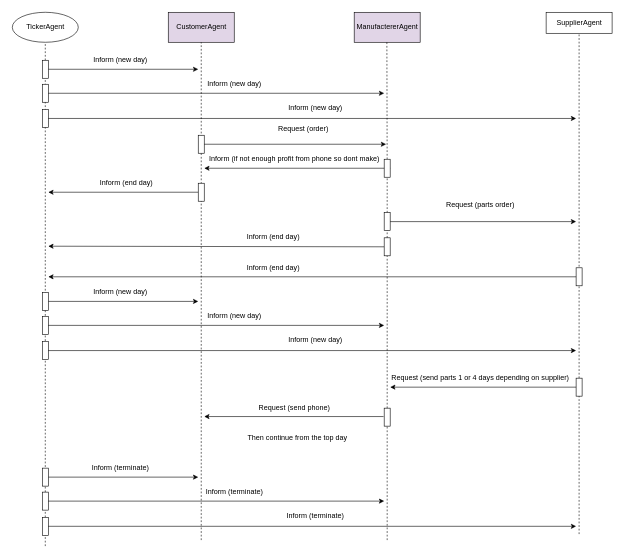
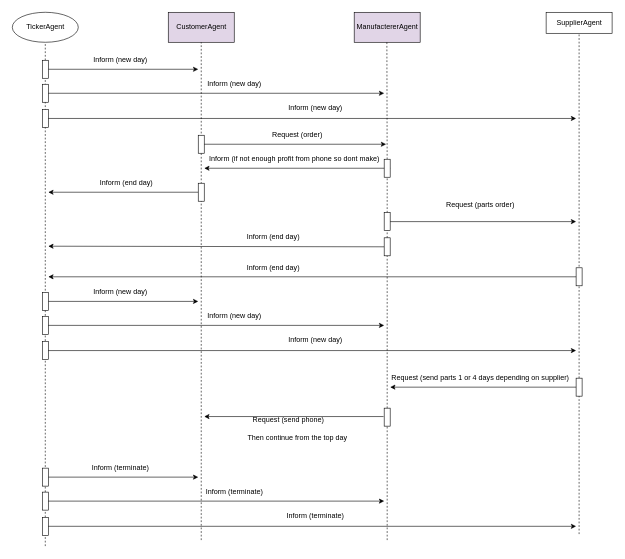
(303, 129) -> (297, 135)
(294, 408) -> (288, 420)
